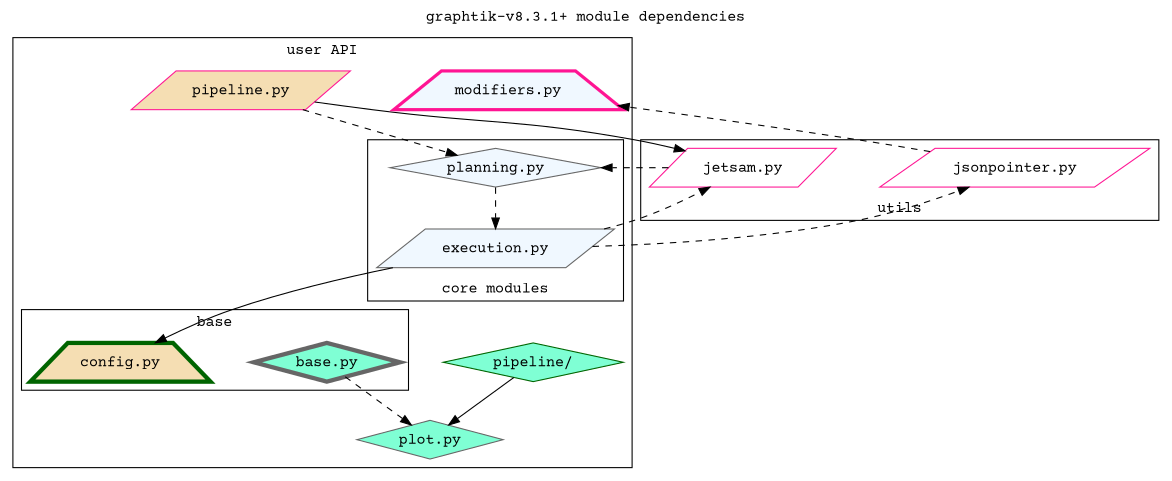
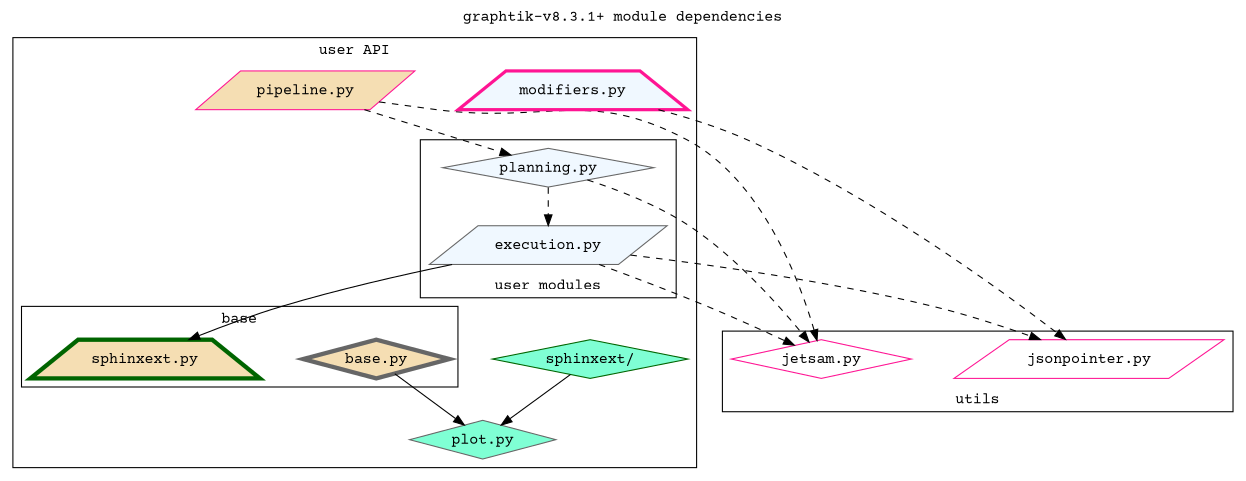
(495, 122) -> (651, 124)
(780, 128) -> (867, 203)
(647, 168) -> (707, 239)
(743, 168) -> (821, 359)
(496, 289) -> (548, 285)
(120, 362) -> (145, 359)
(327, 362) -> (376, 359)
(533, 362) -> (590, 359)
(374, 398) -> (425, 396)
